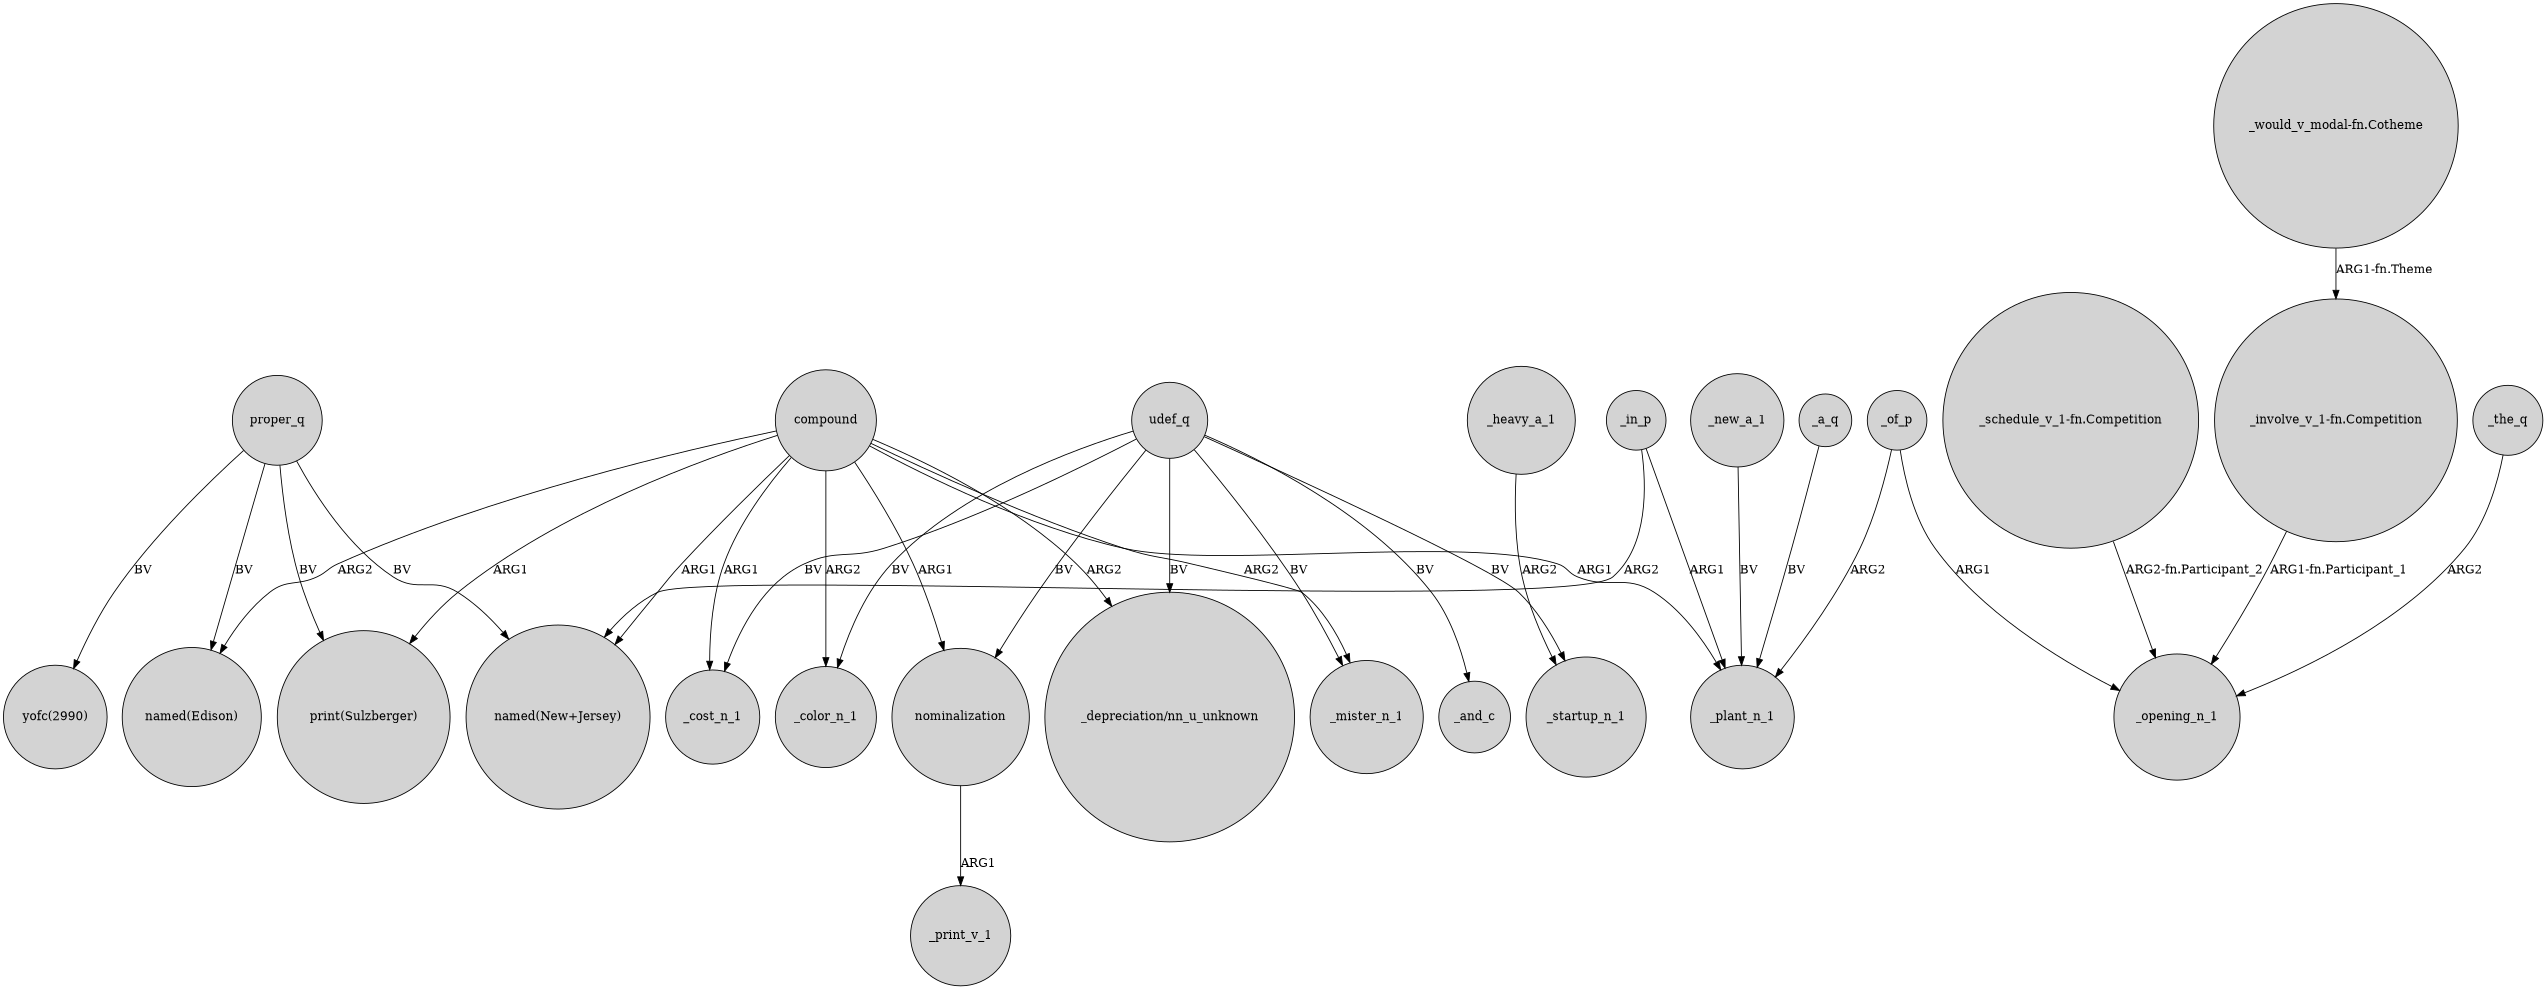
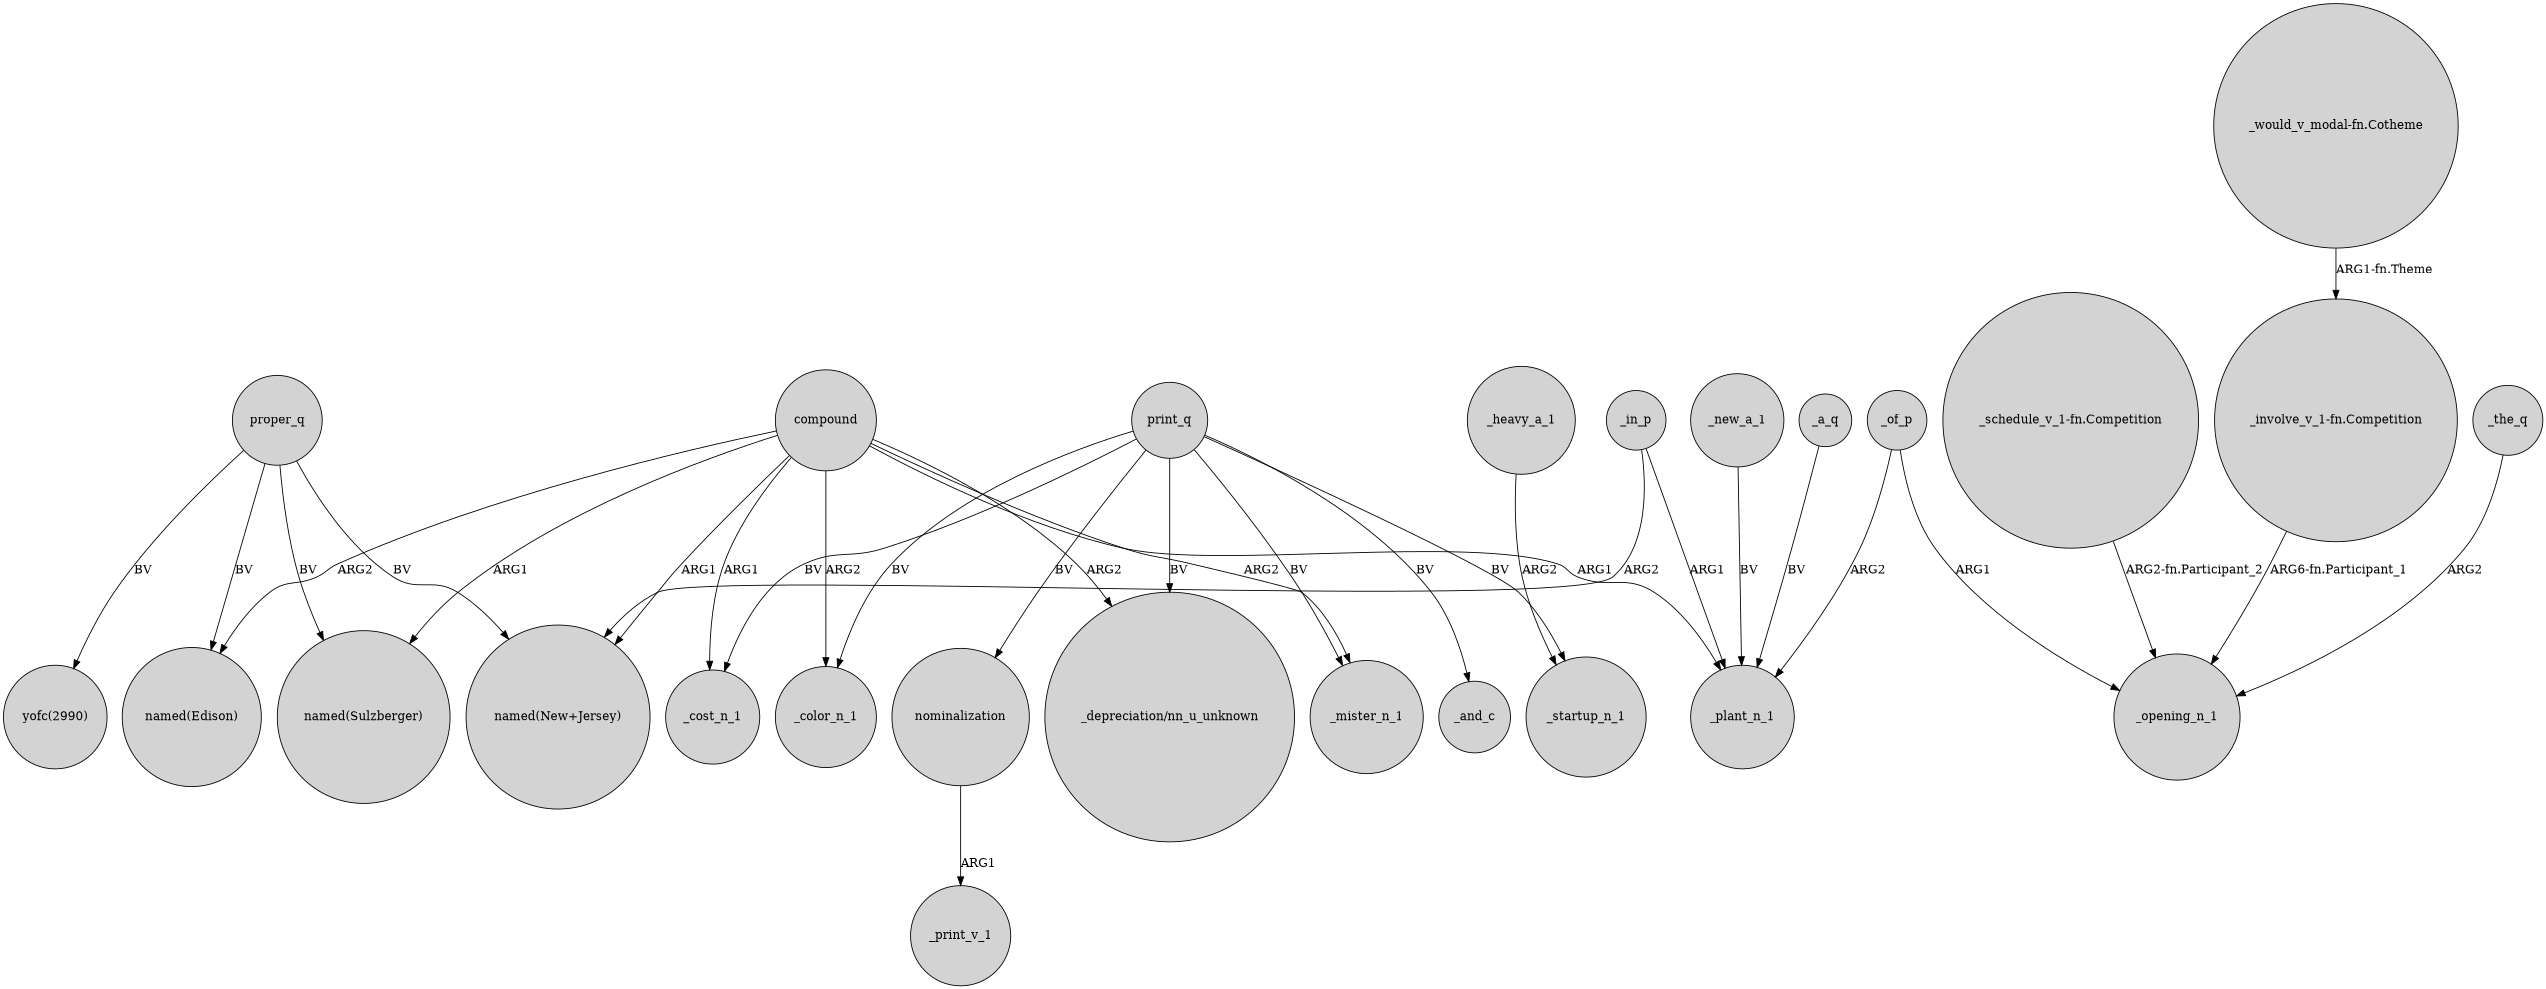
(1170, 420) -> (1170, 420)
(910, 557) -> none
(2339, 570) -> (2339, 570)
(364, 717) -> (364, 717)
